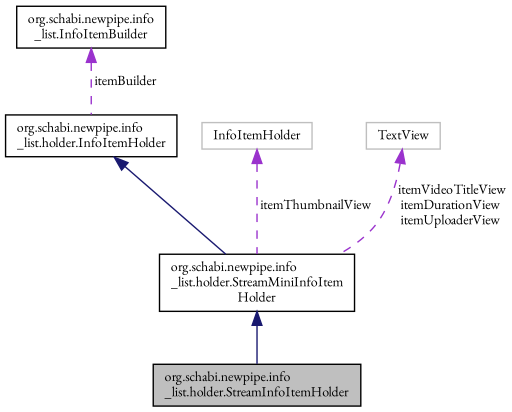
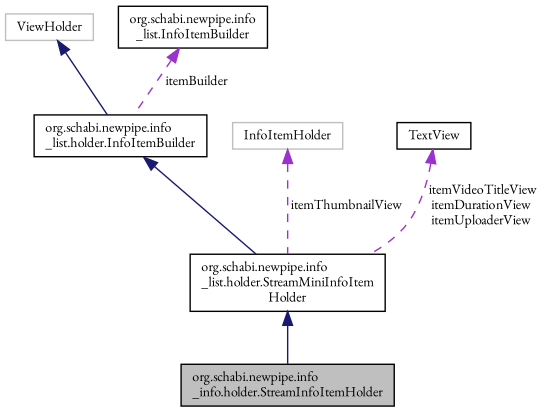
none -> (49, 27)
(91, 136) -> (120, 136)
(403, 136) -> (434, 136)
(257, 385) -> (288, 385)
